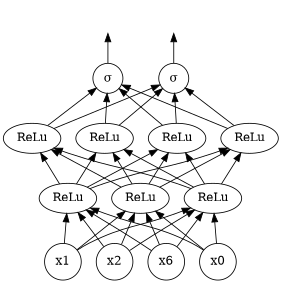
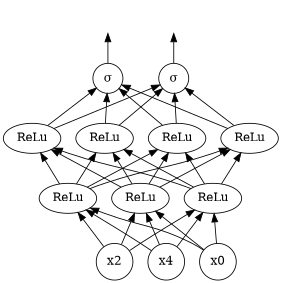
(63, 262) -> none
(166, 262) -> (166, 262)
